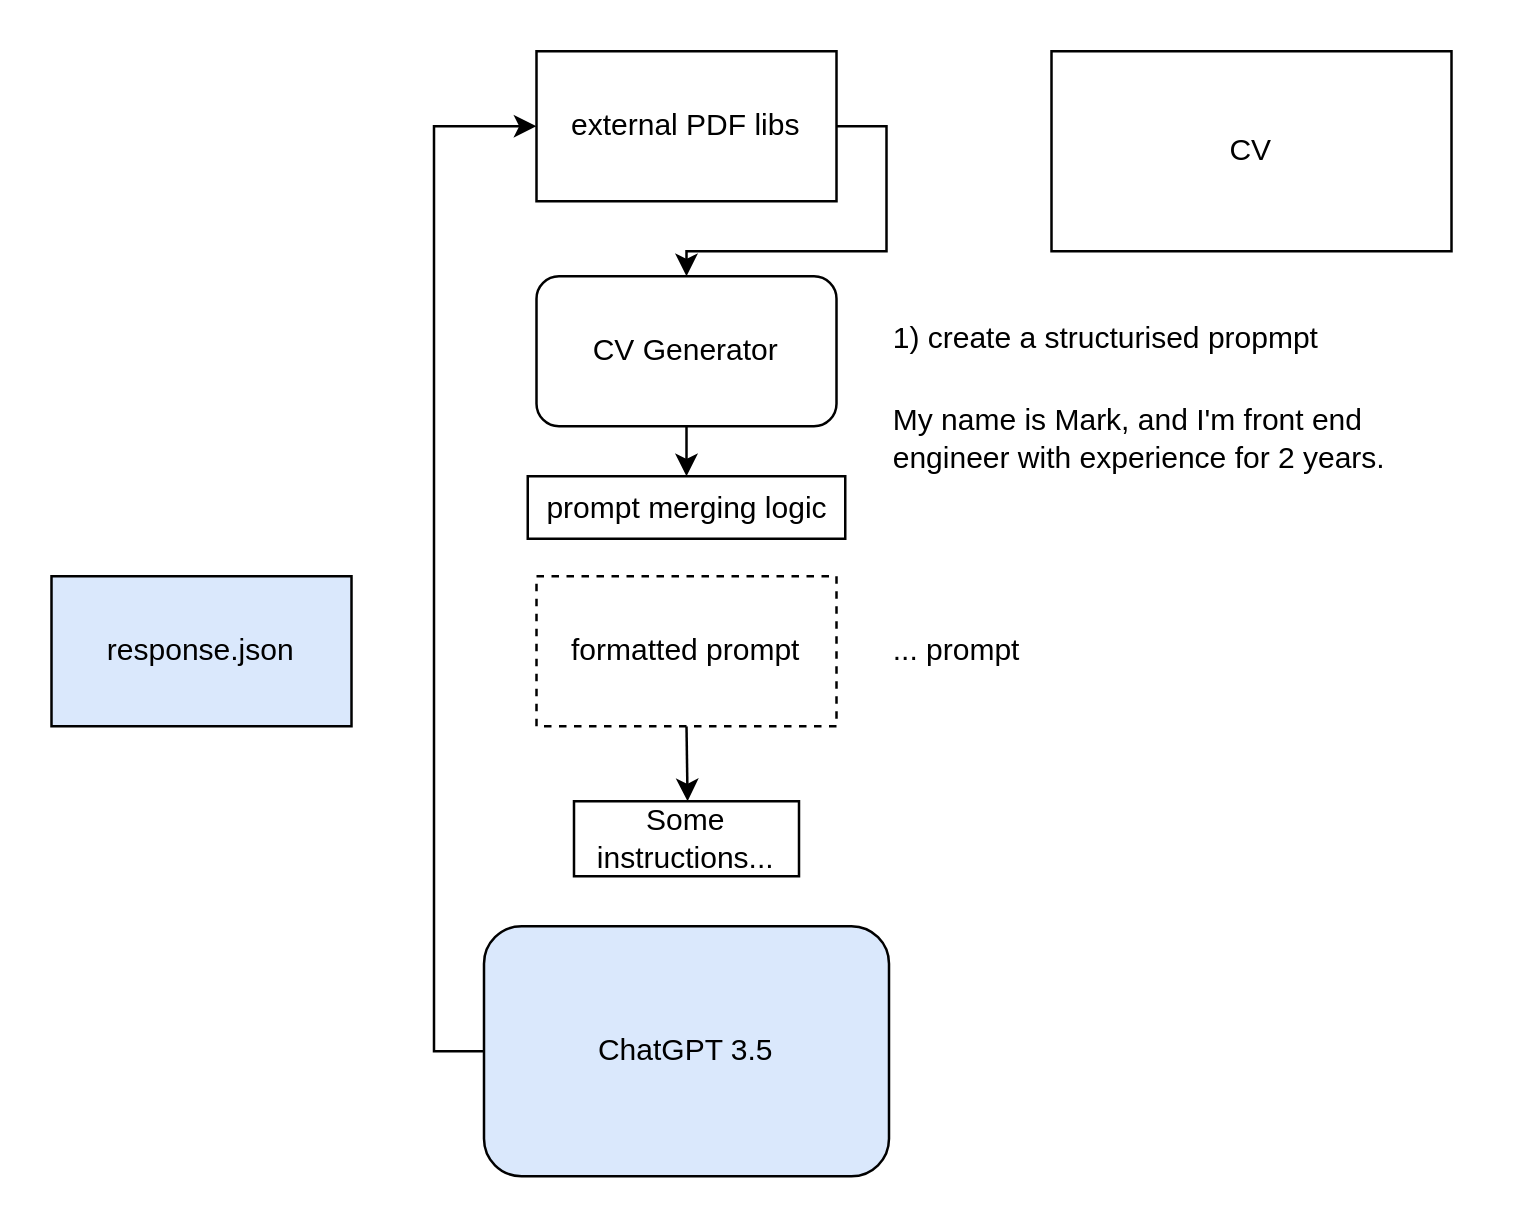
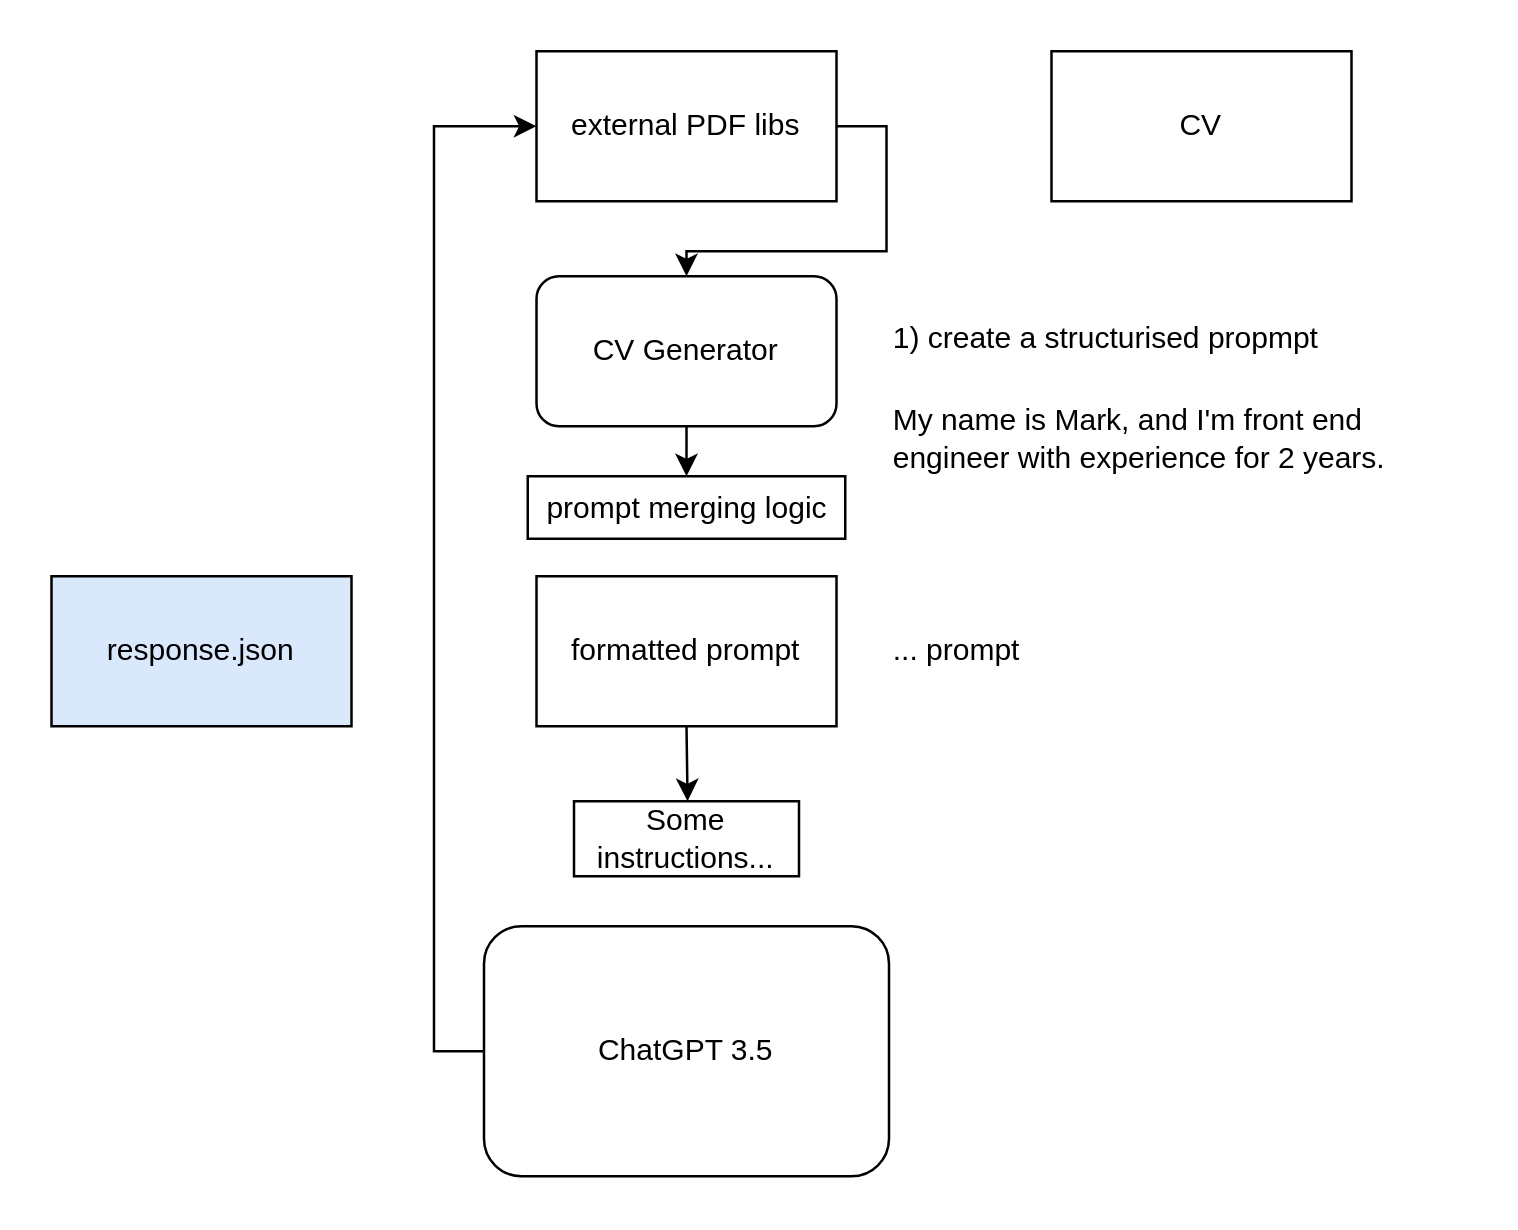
(1251, 151) -> (1201, 126)
(686, 651) -> (686, 651)
(686, 1051) -> (686, 1051)
